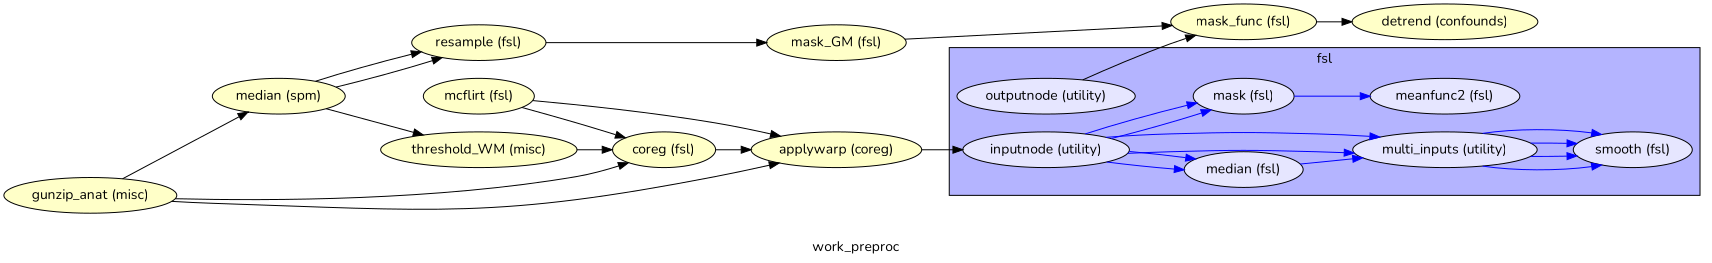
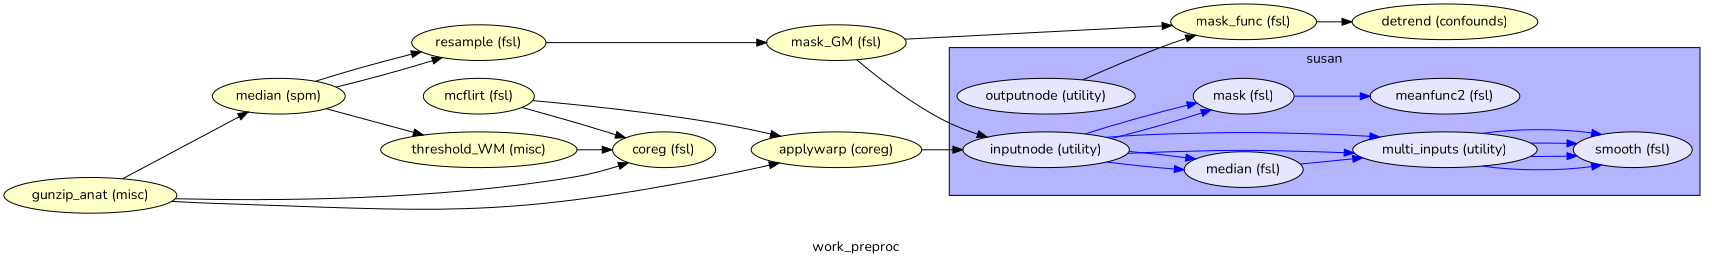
(1325, 59) -> (1325, 59)
none -> (914, 103)
(728, 150) -> none
